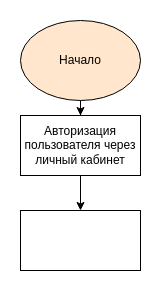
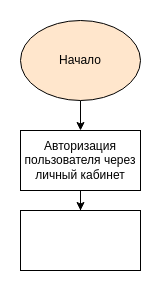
(81, 146) -> (81, 161)
